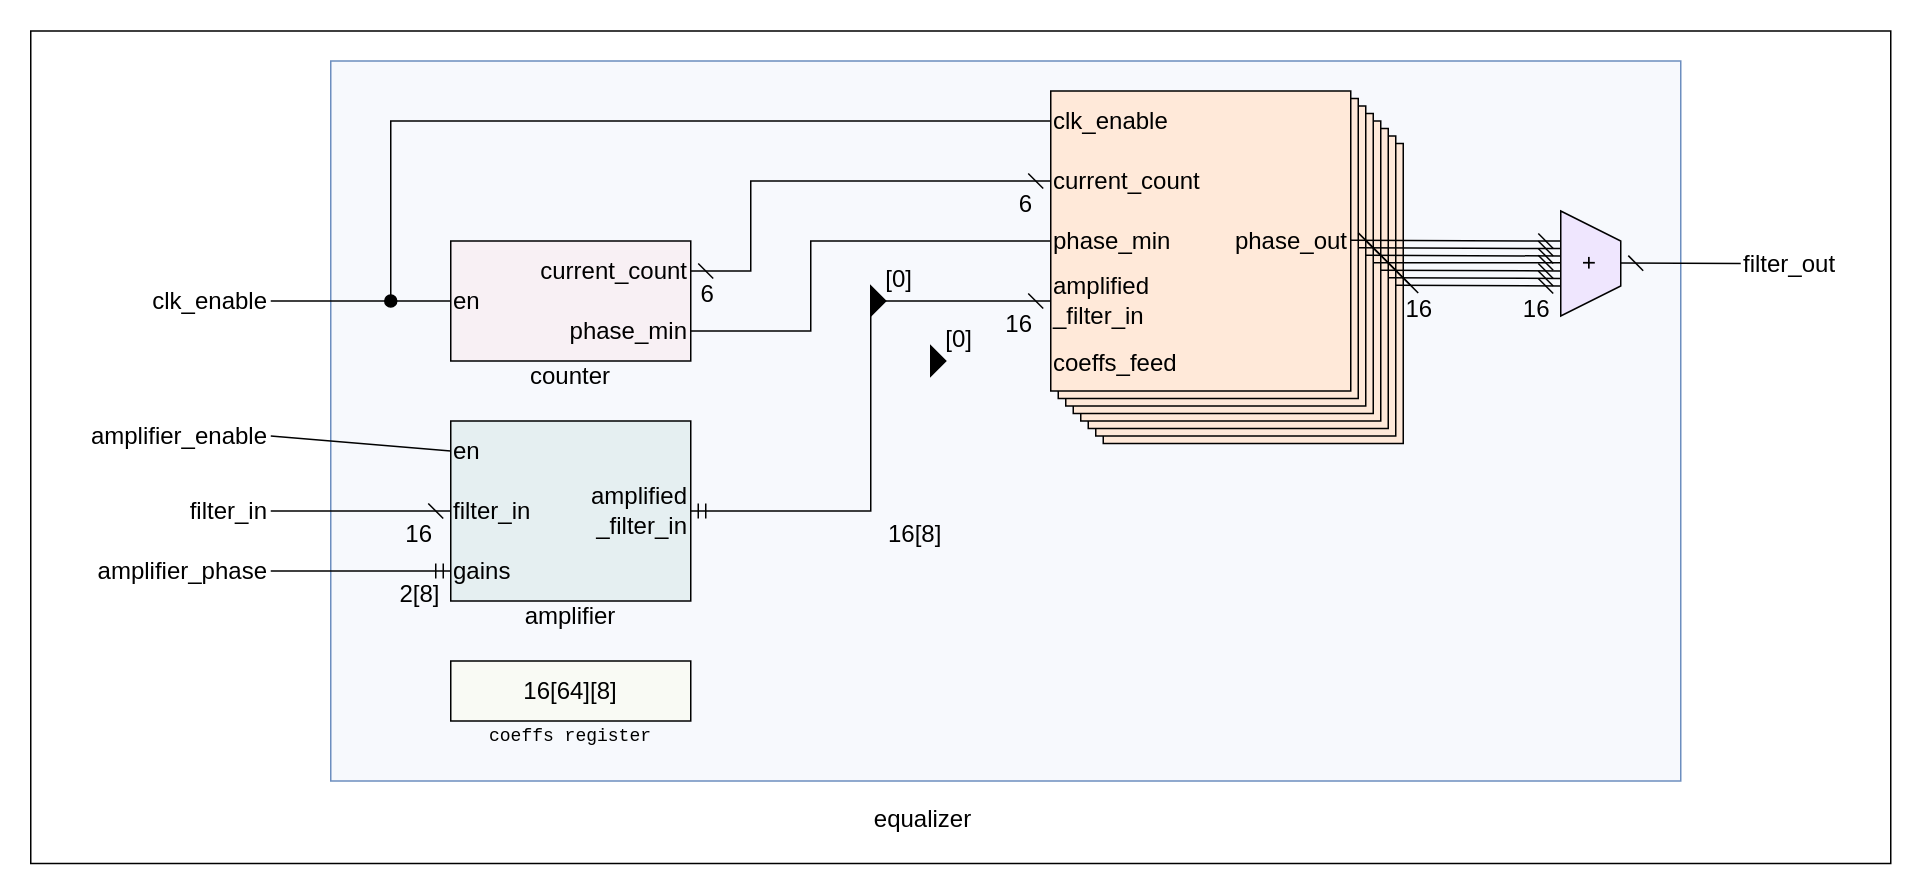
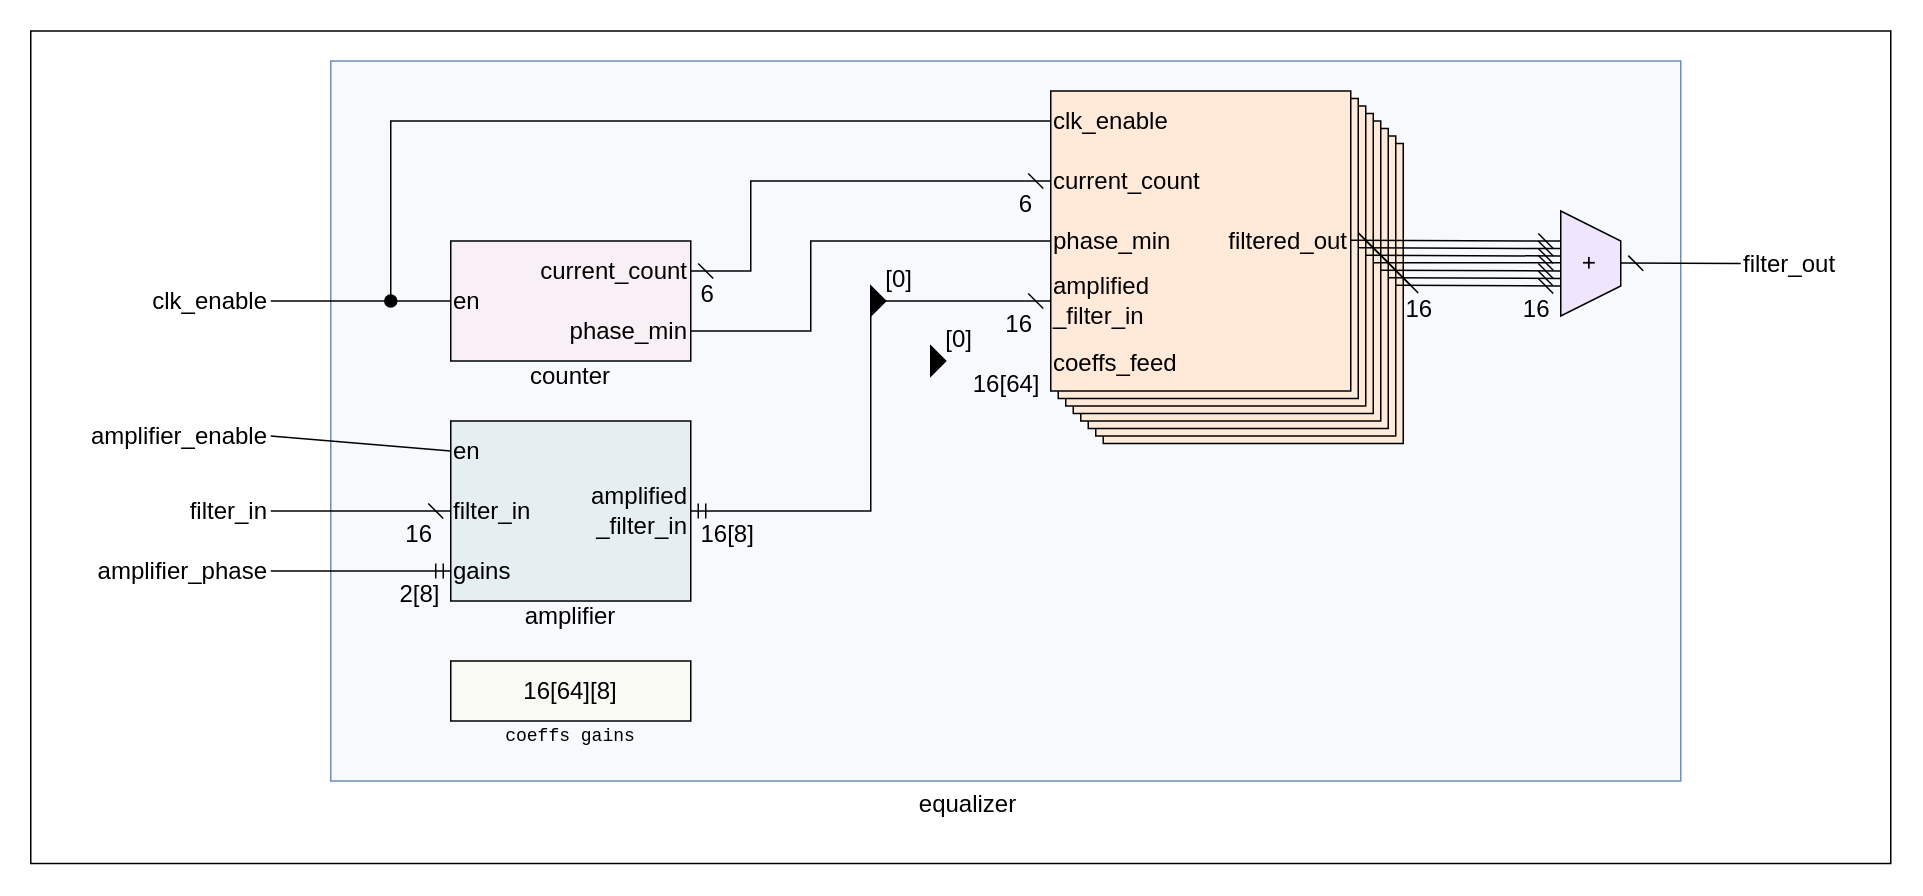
(1293, 241) -> (1293, 241)
none -> (998, 383)
(931, 533) -> (743, 533)
(571, 736) -> (571, 736)
(923, 818) -> (968, 803)
